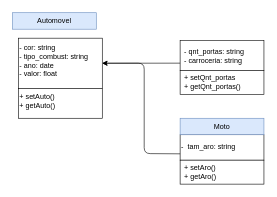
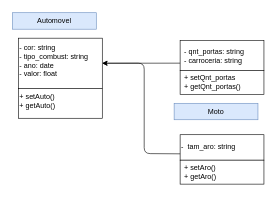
(222, 127) -> (216, 112)
